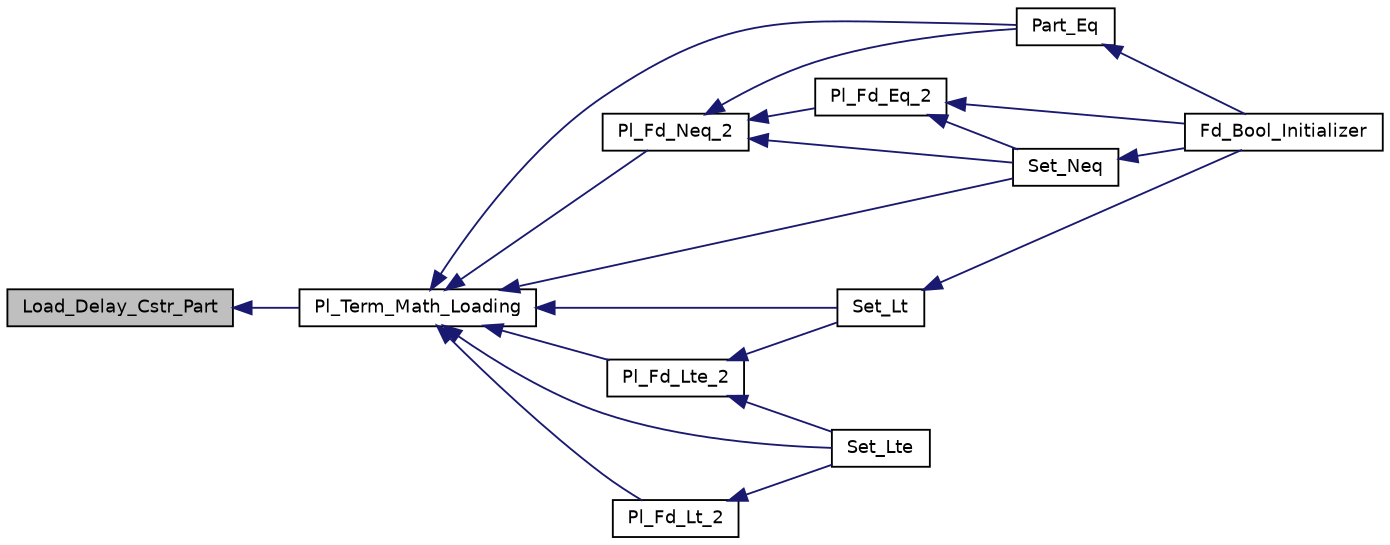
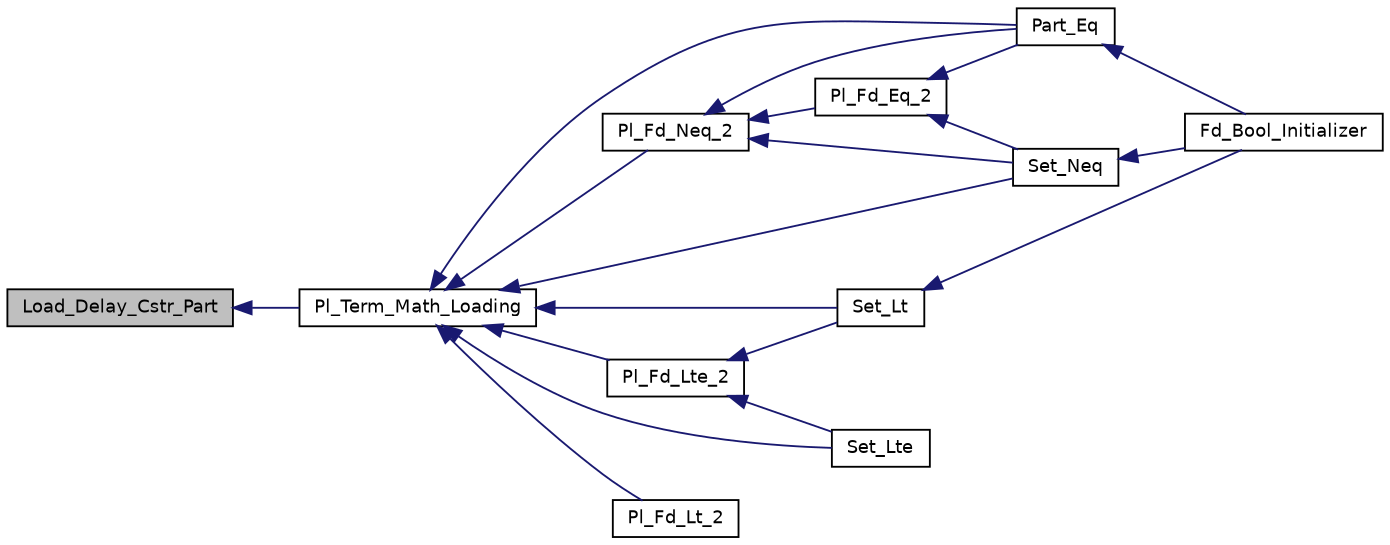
(1075, 114) -> (982, 59)
(789, 480) -> none
